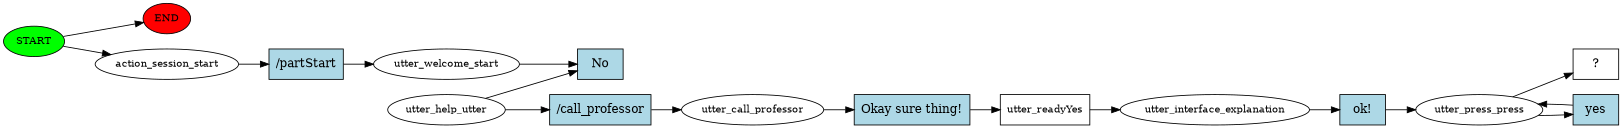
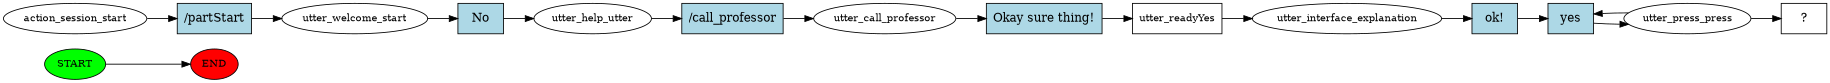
(83, 50) -> none
(527, 86) -> (514, 19)
(1396, 110) -> (1529, 19)
